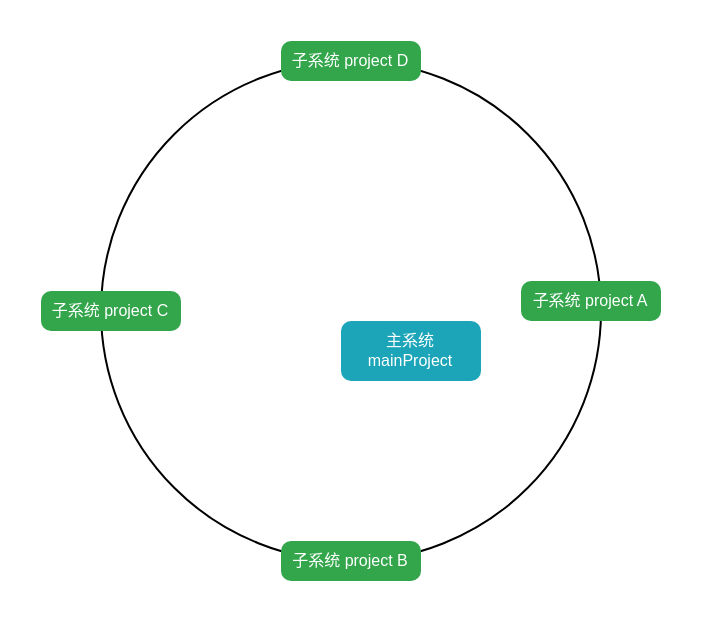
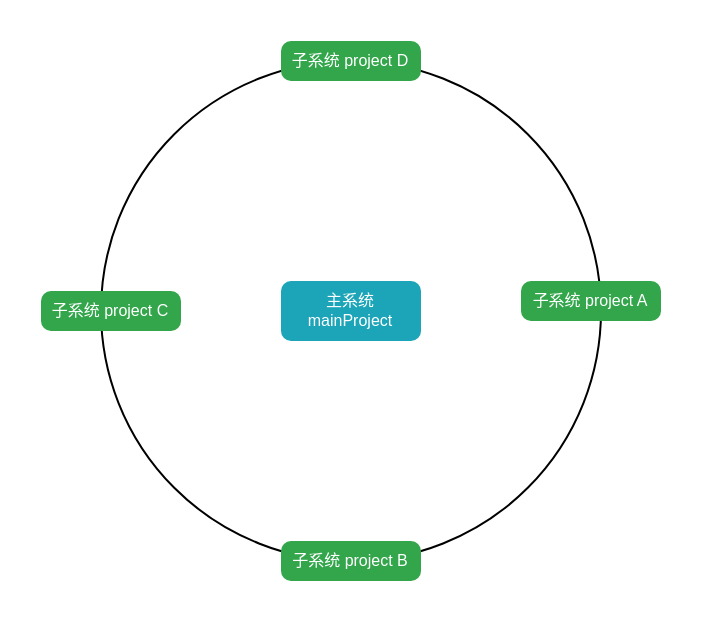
(411, 351) -> (351, 311)
